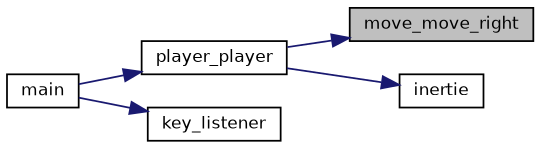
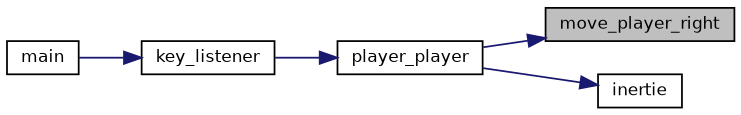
(442, 24) -> (640, 24)
(101, 80) -> (297, 58)
